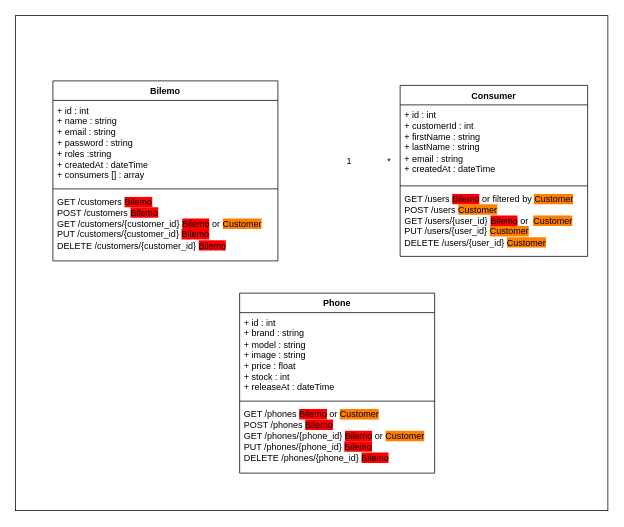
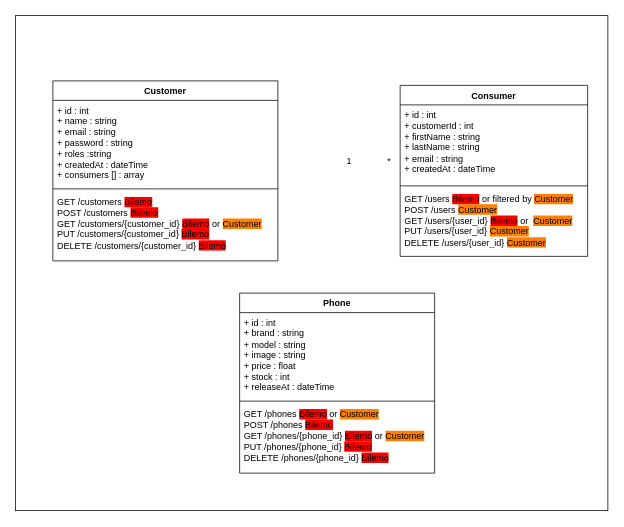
(165, 91) -> (165, 91)
